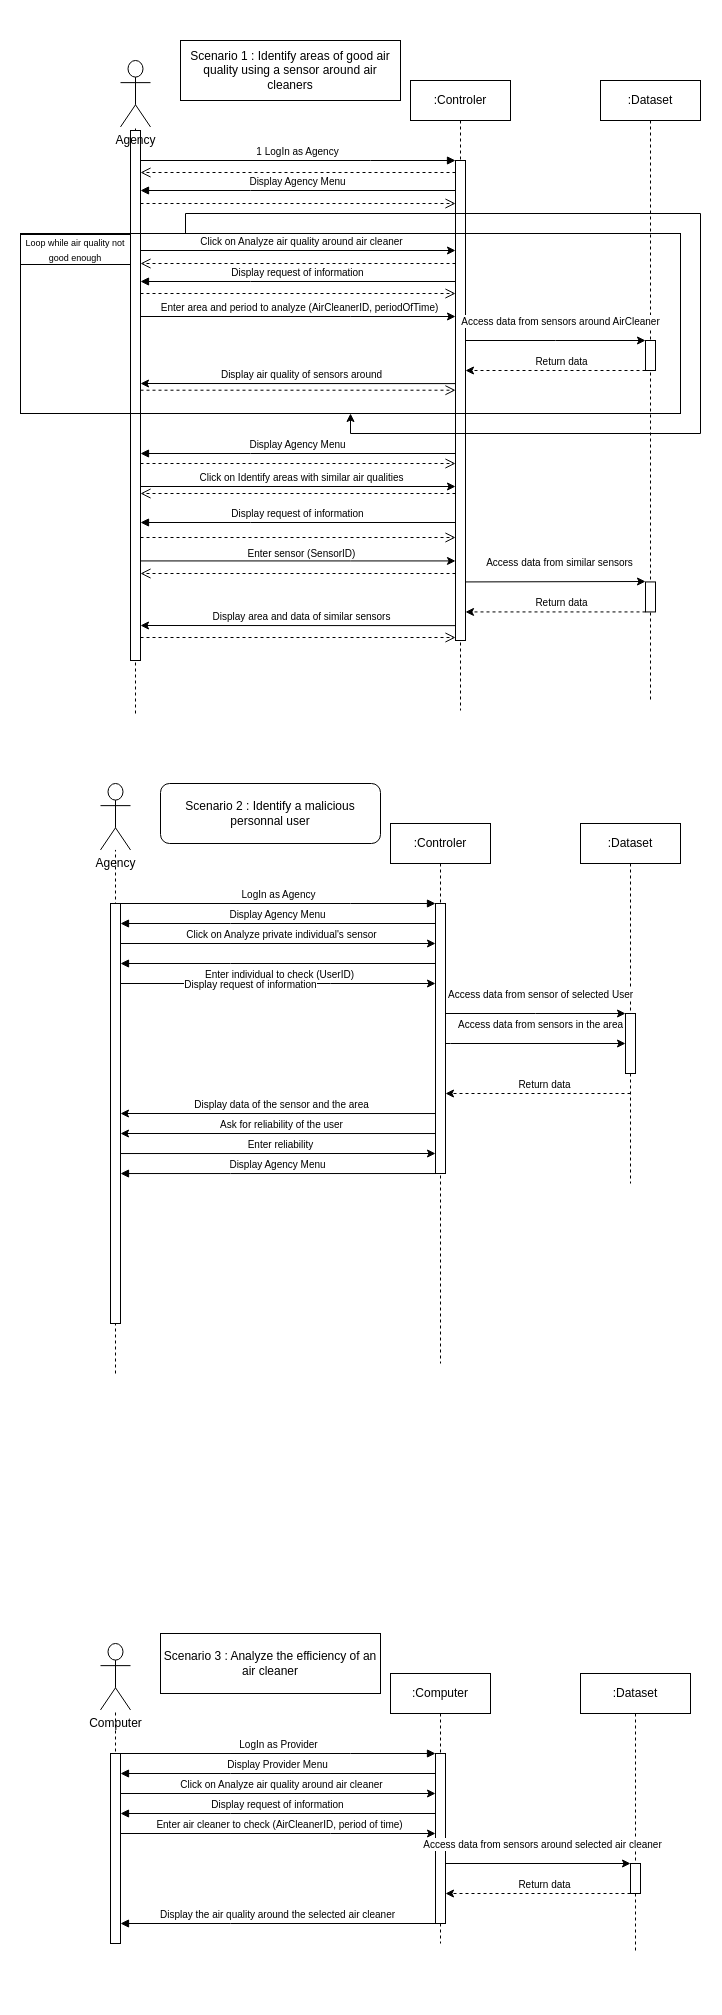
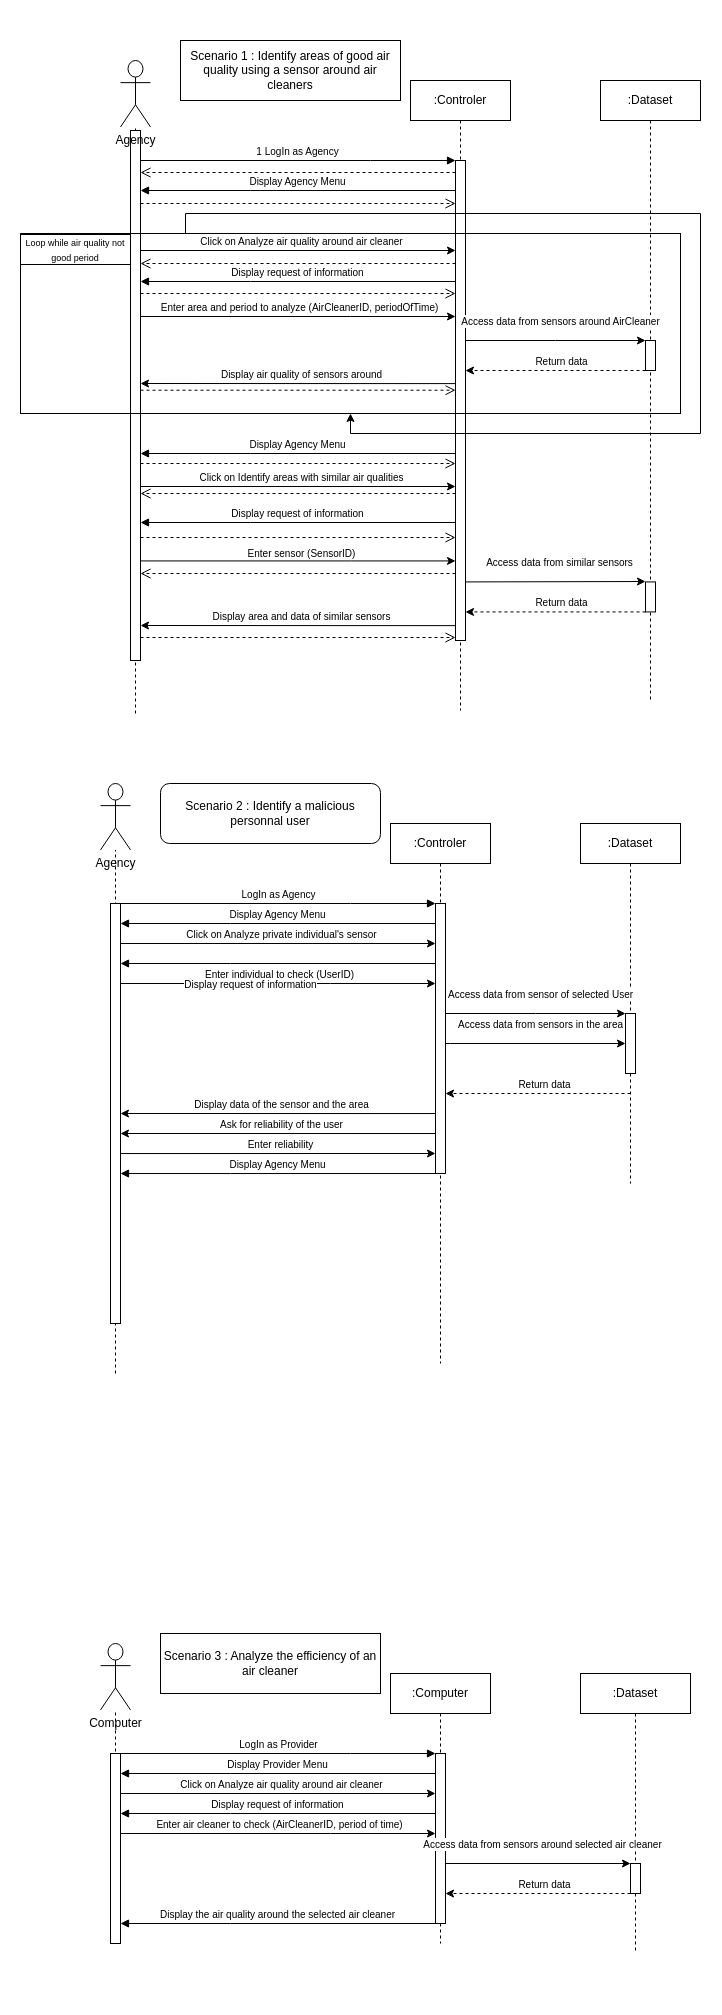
(76, 250) -> (76, 250)
